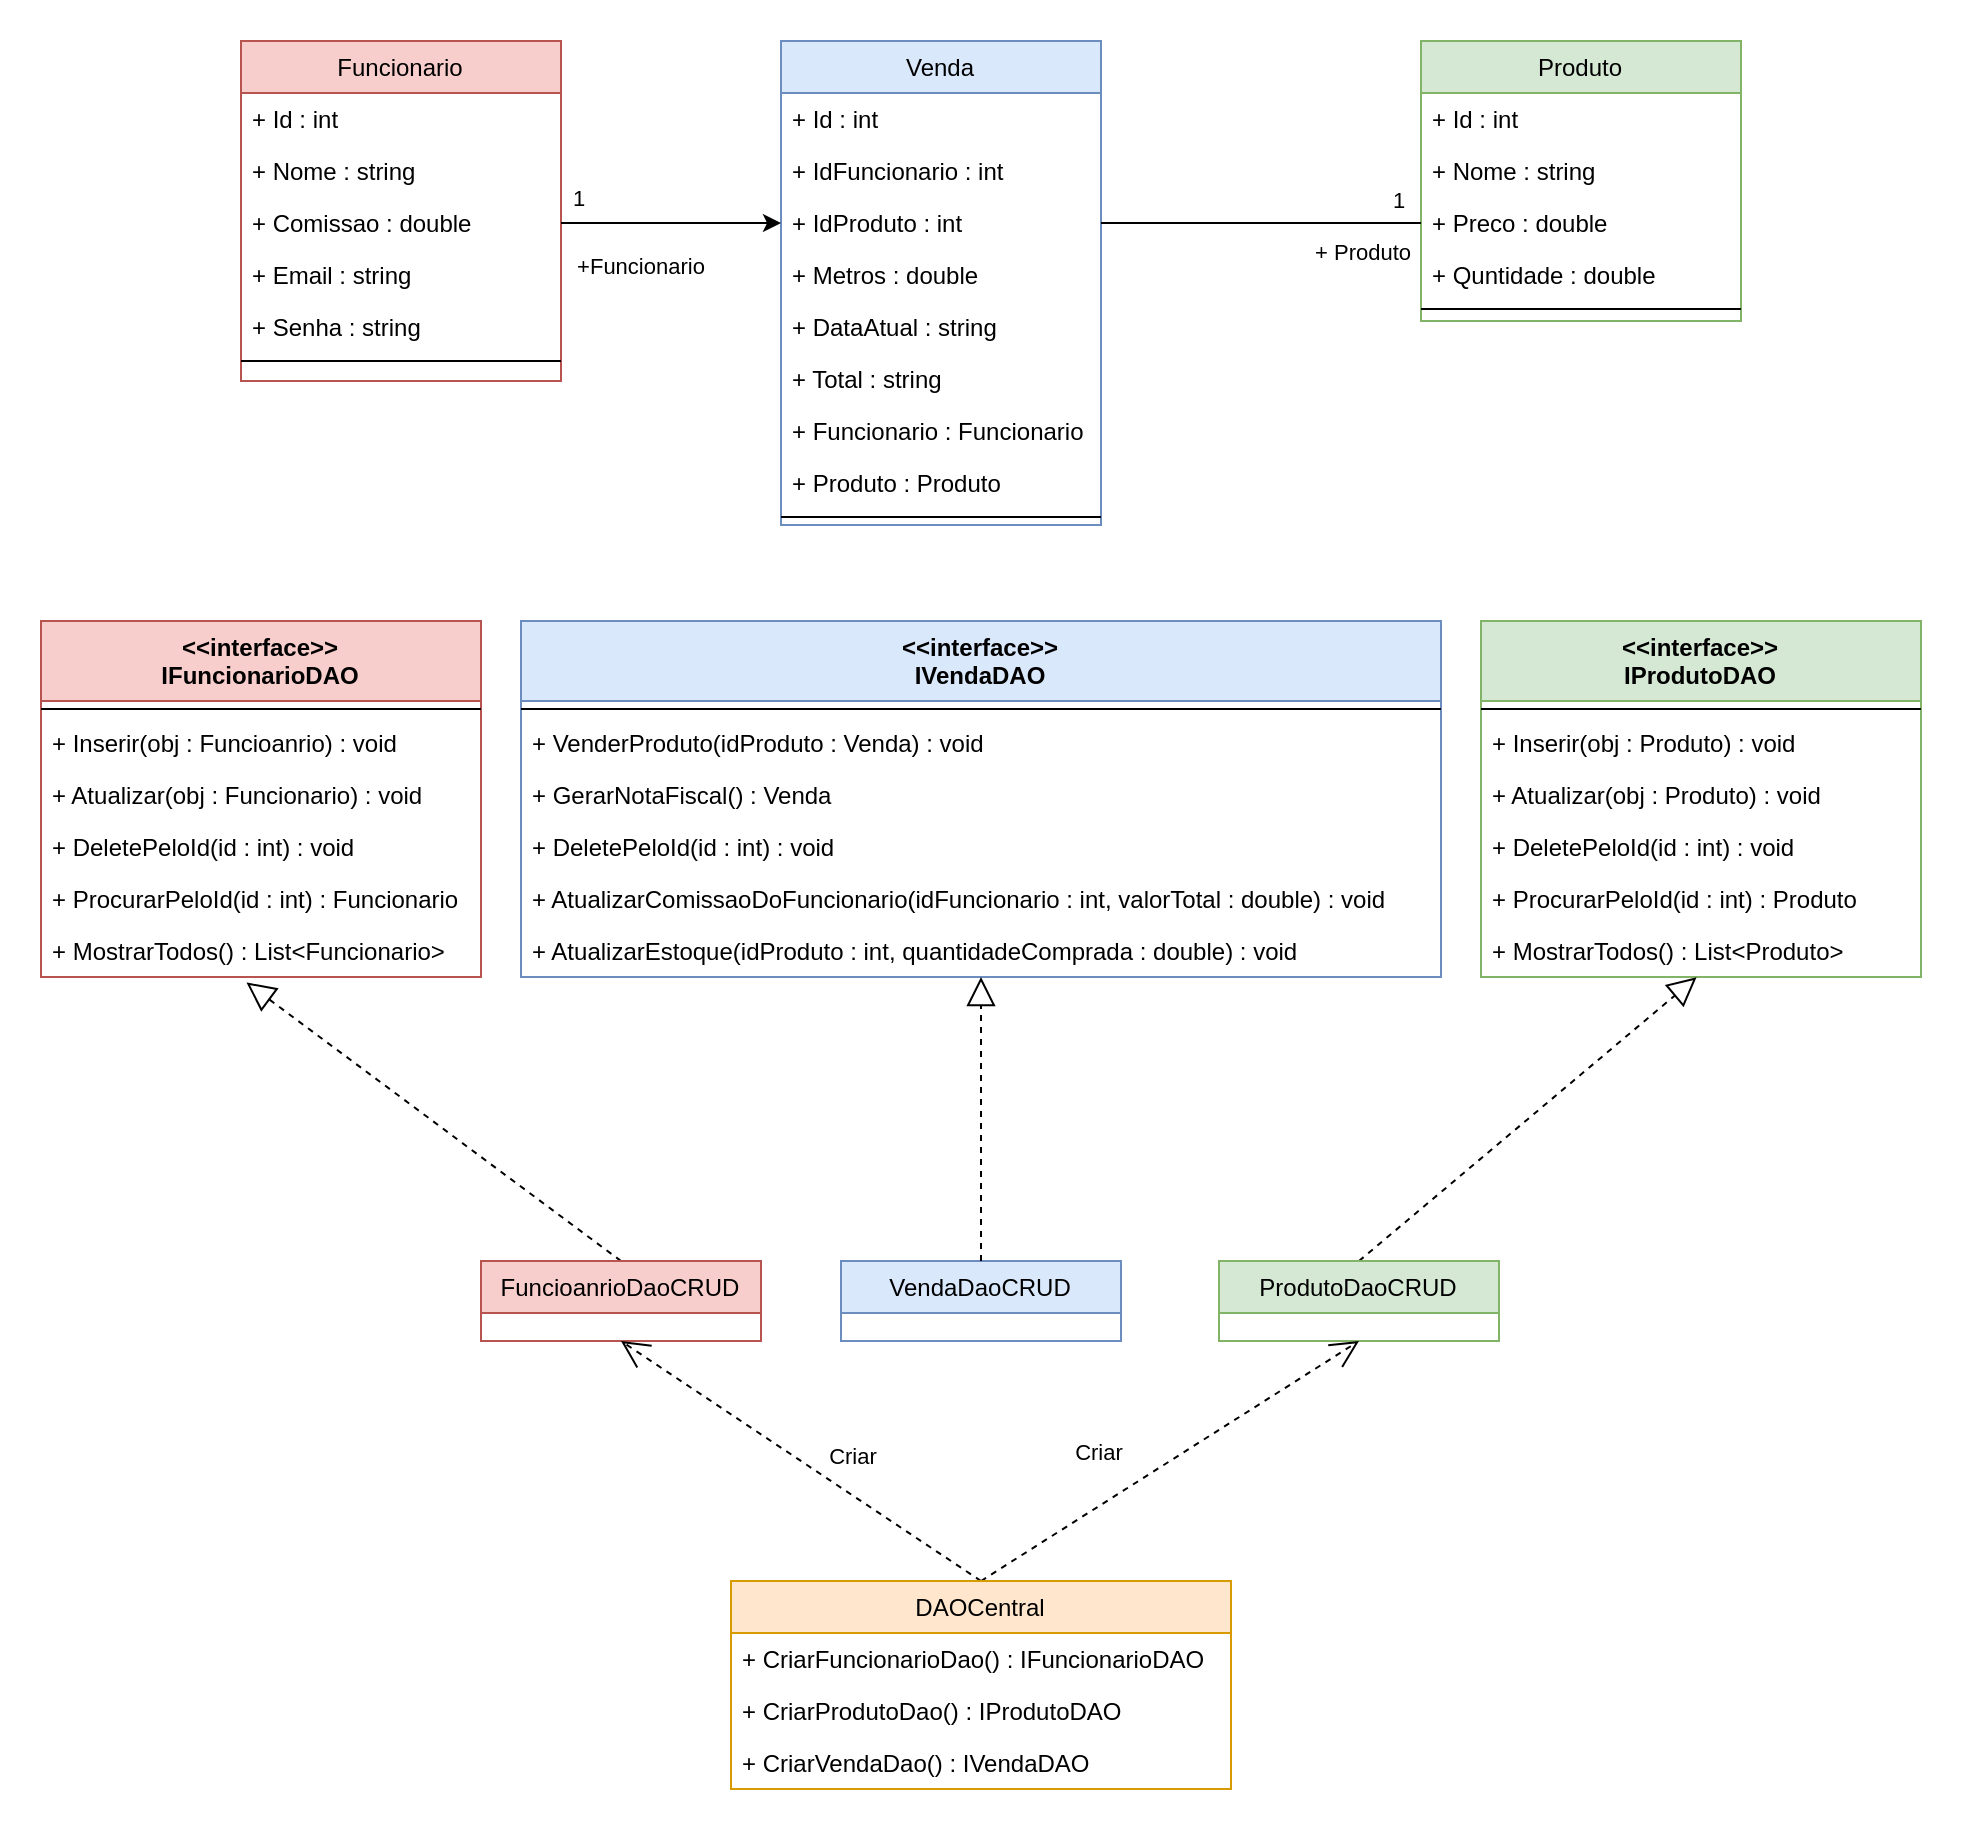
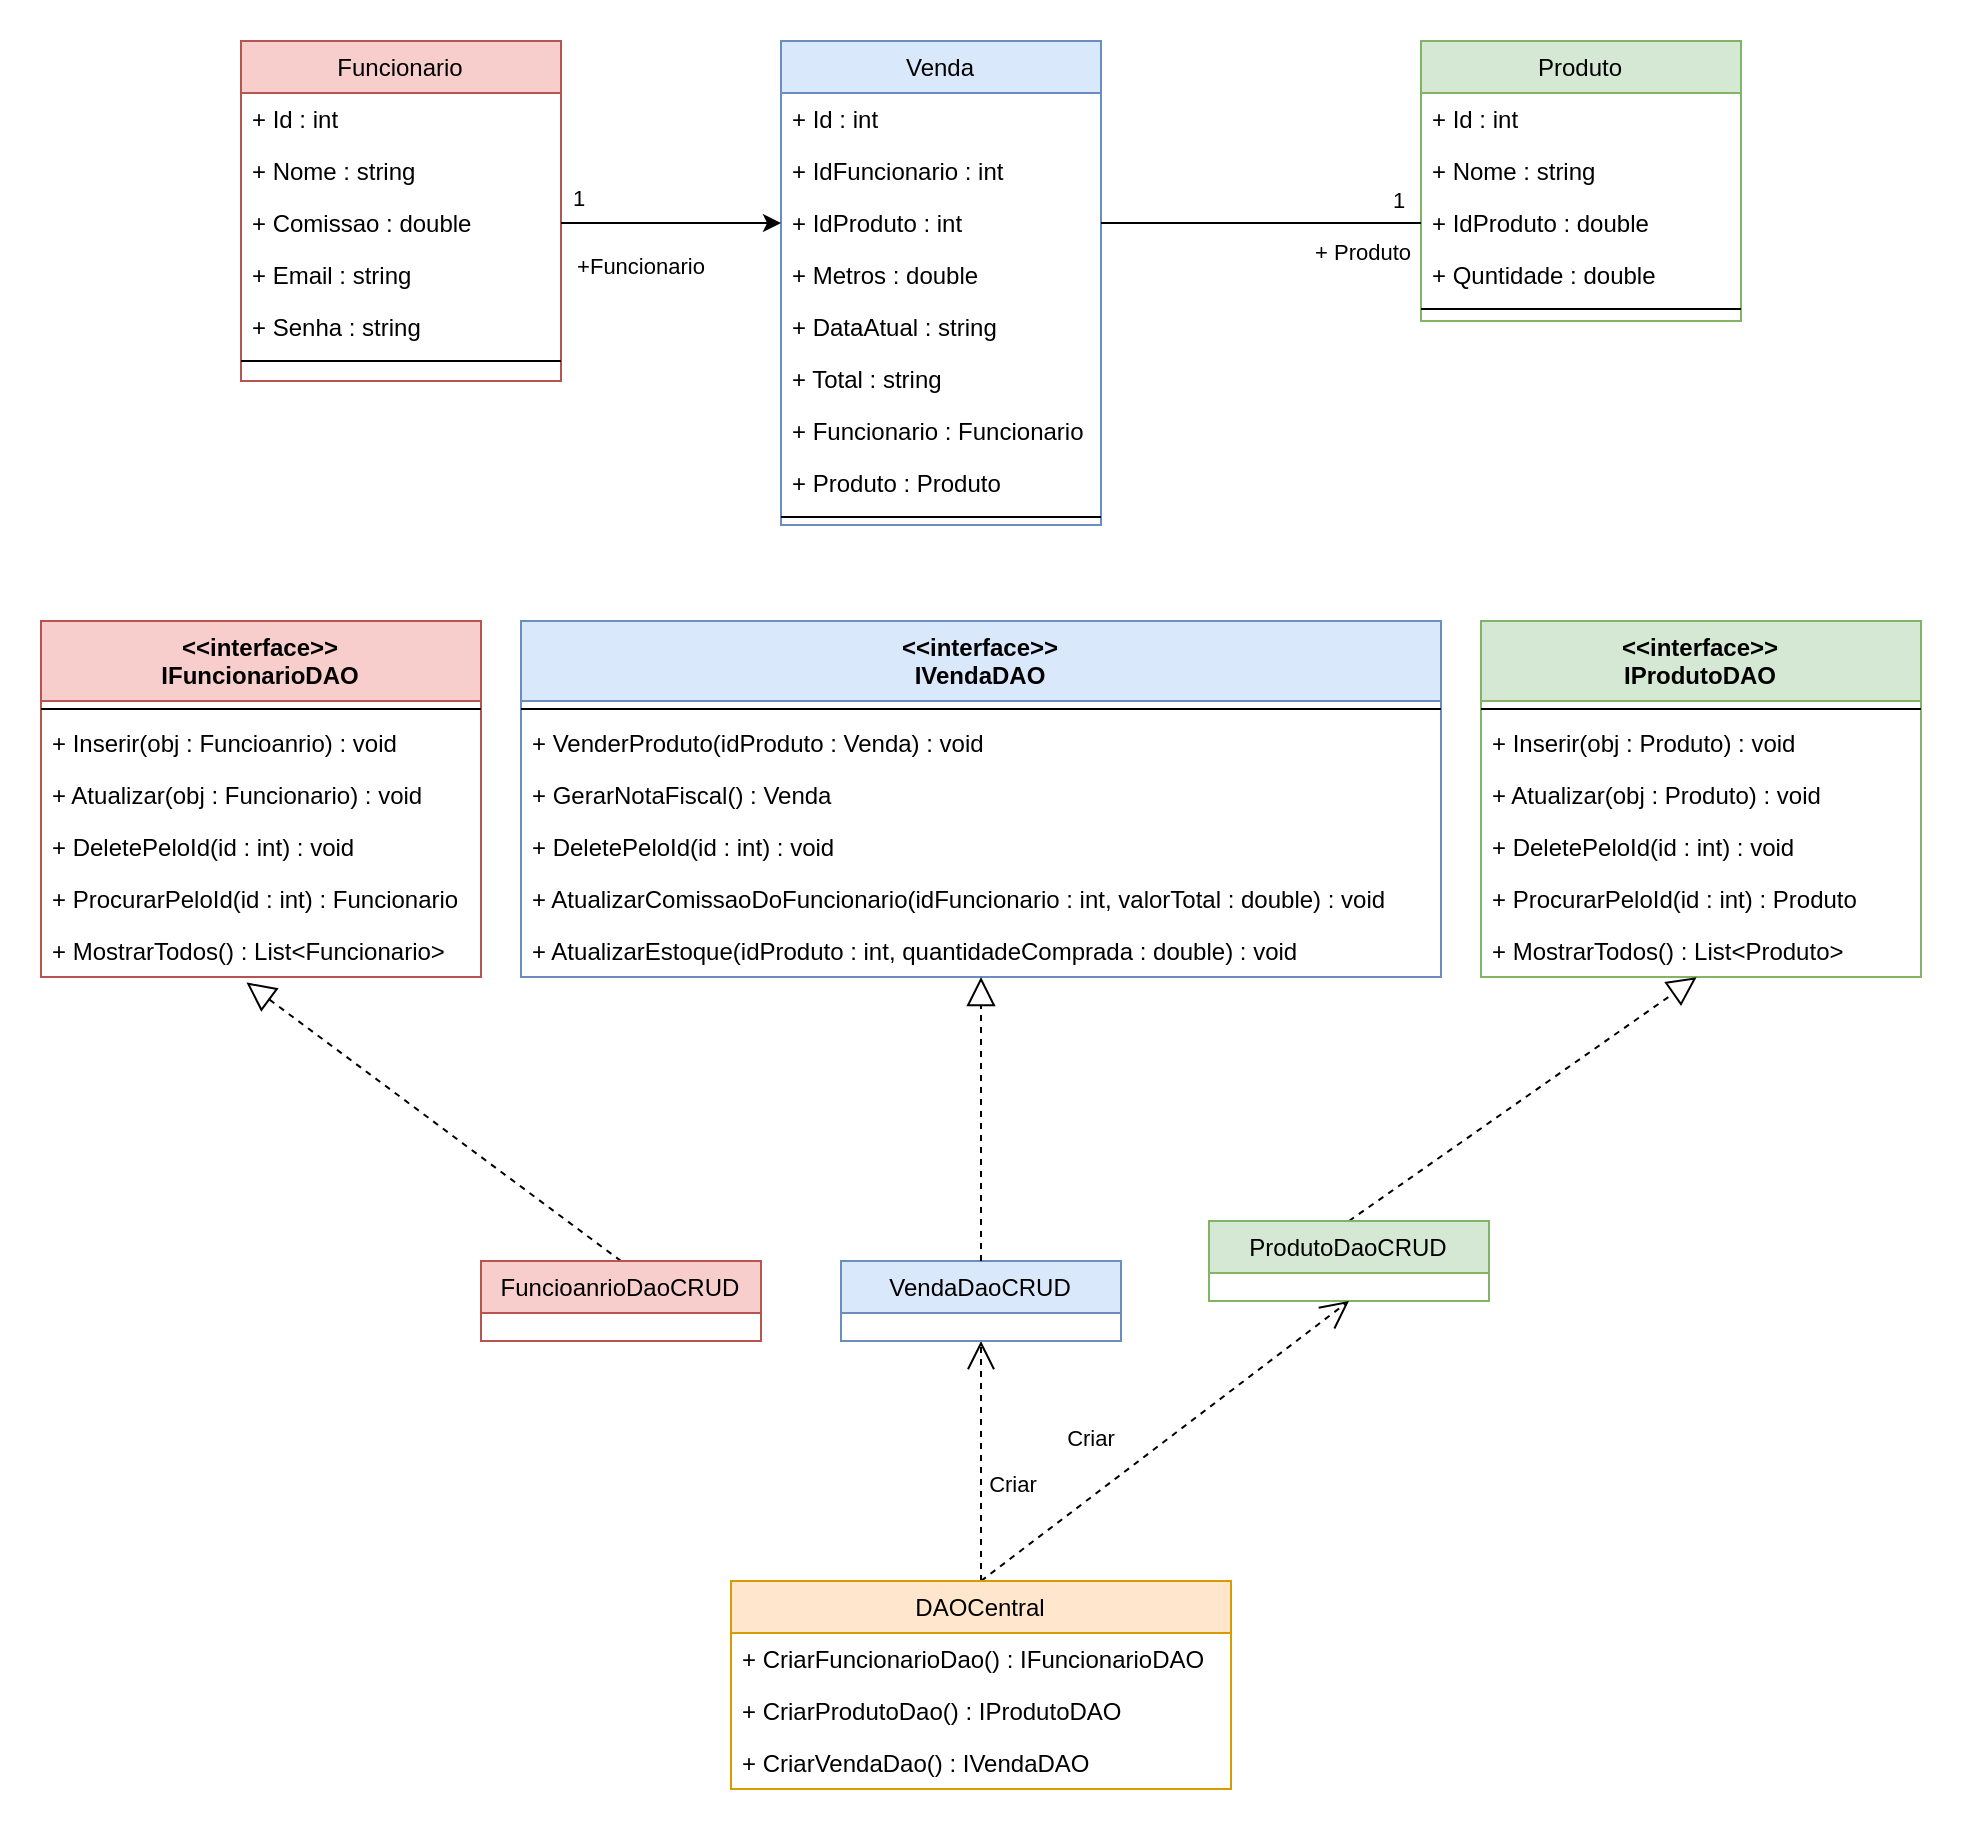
(1524, 224) -> (1551, 224)
(1359, 1301) -> (1349, 1261)
(803, 1462) -> (981, 1462)
